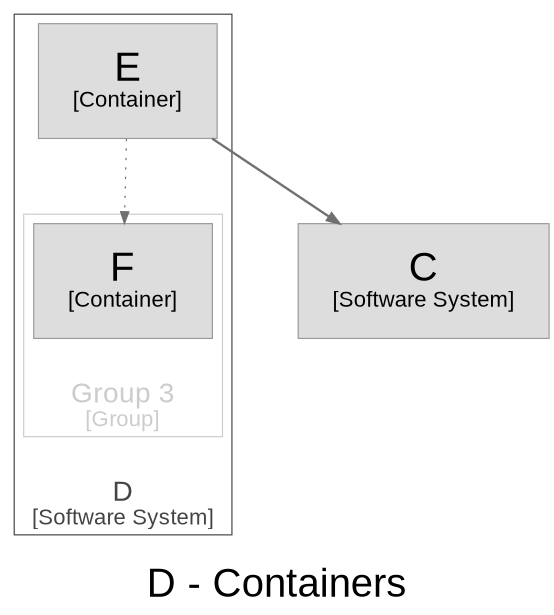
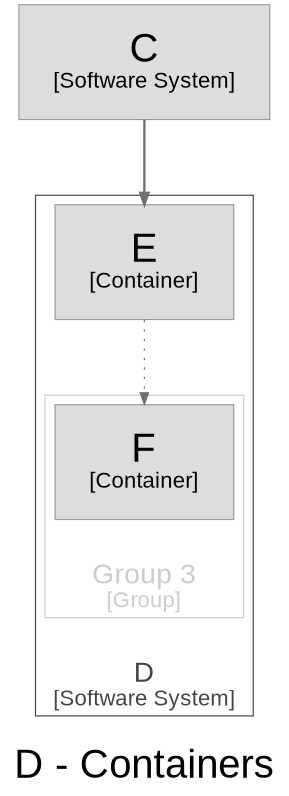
(271, 178) -> (144, 156)
